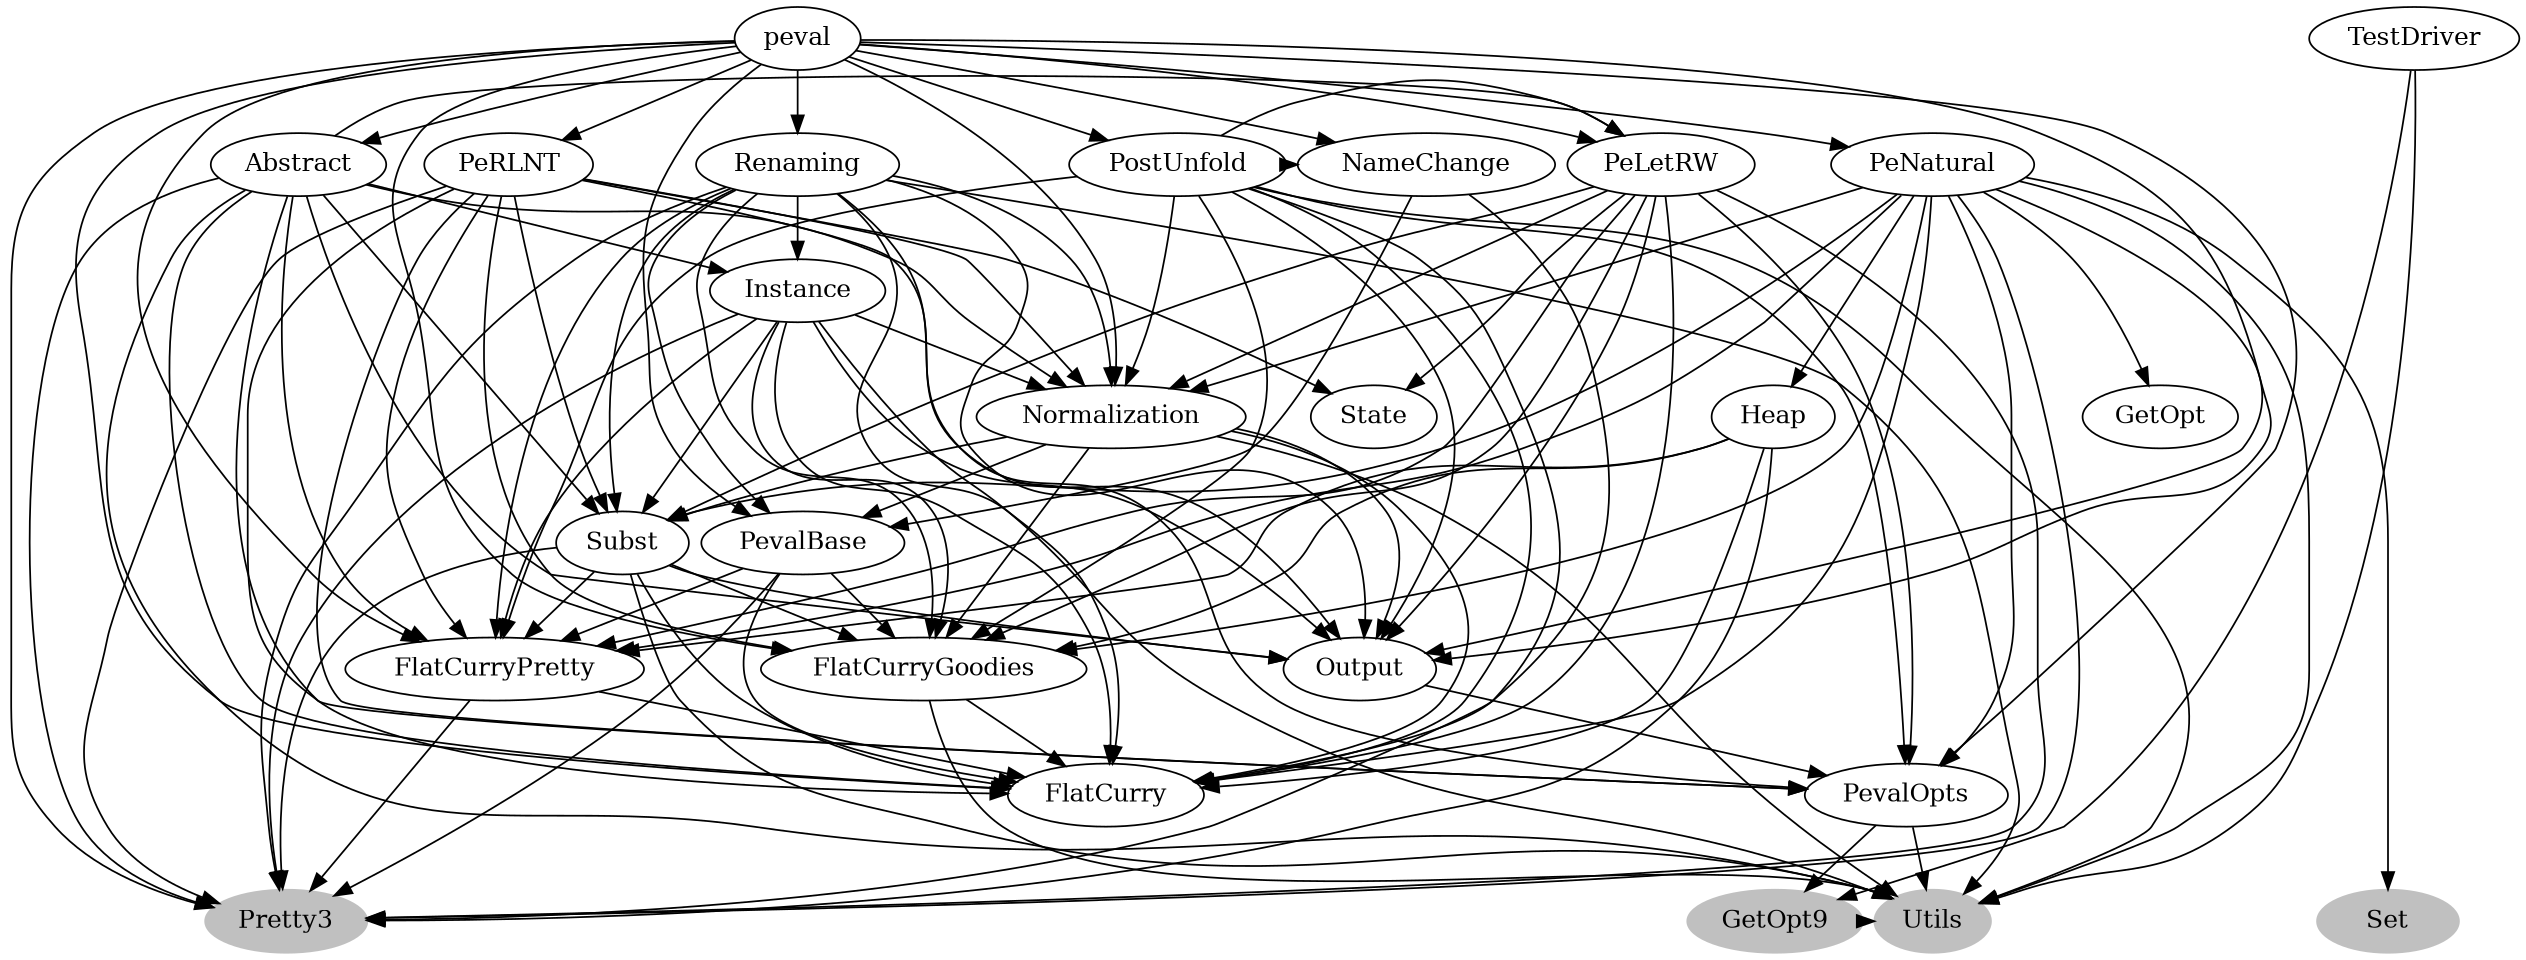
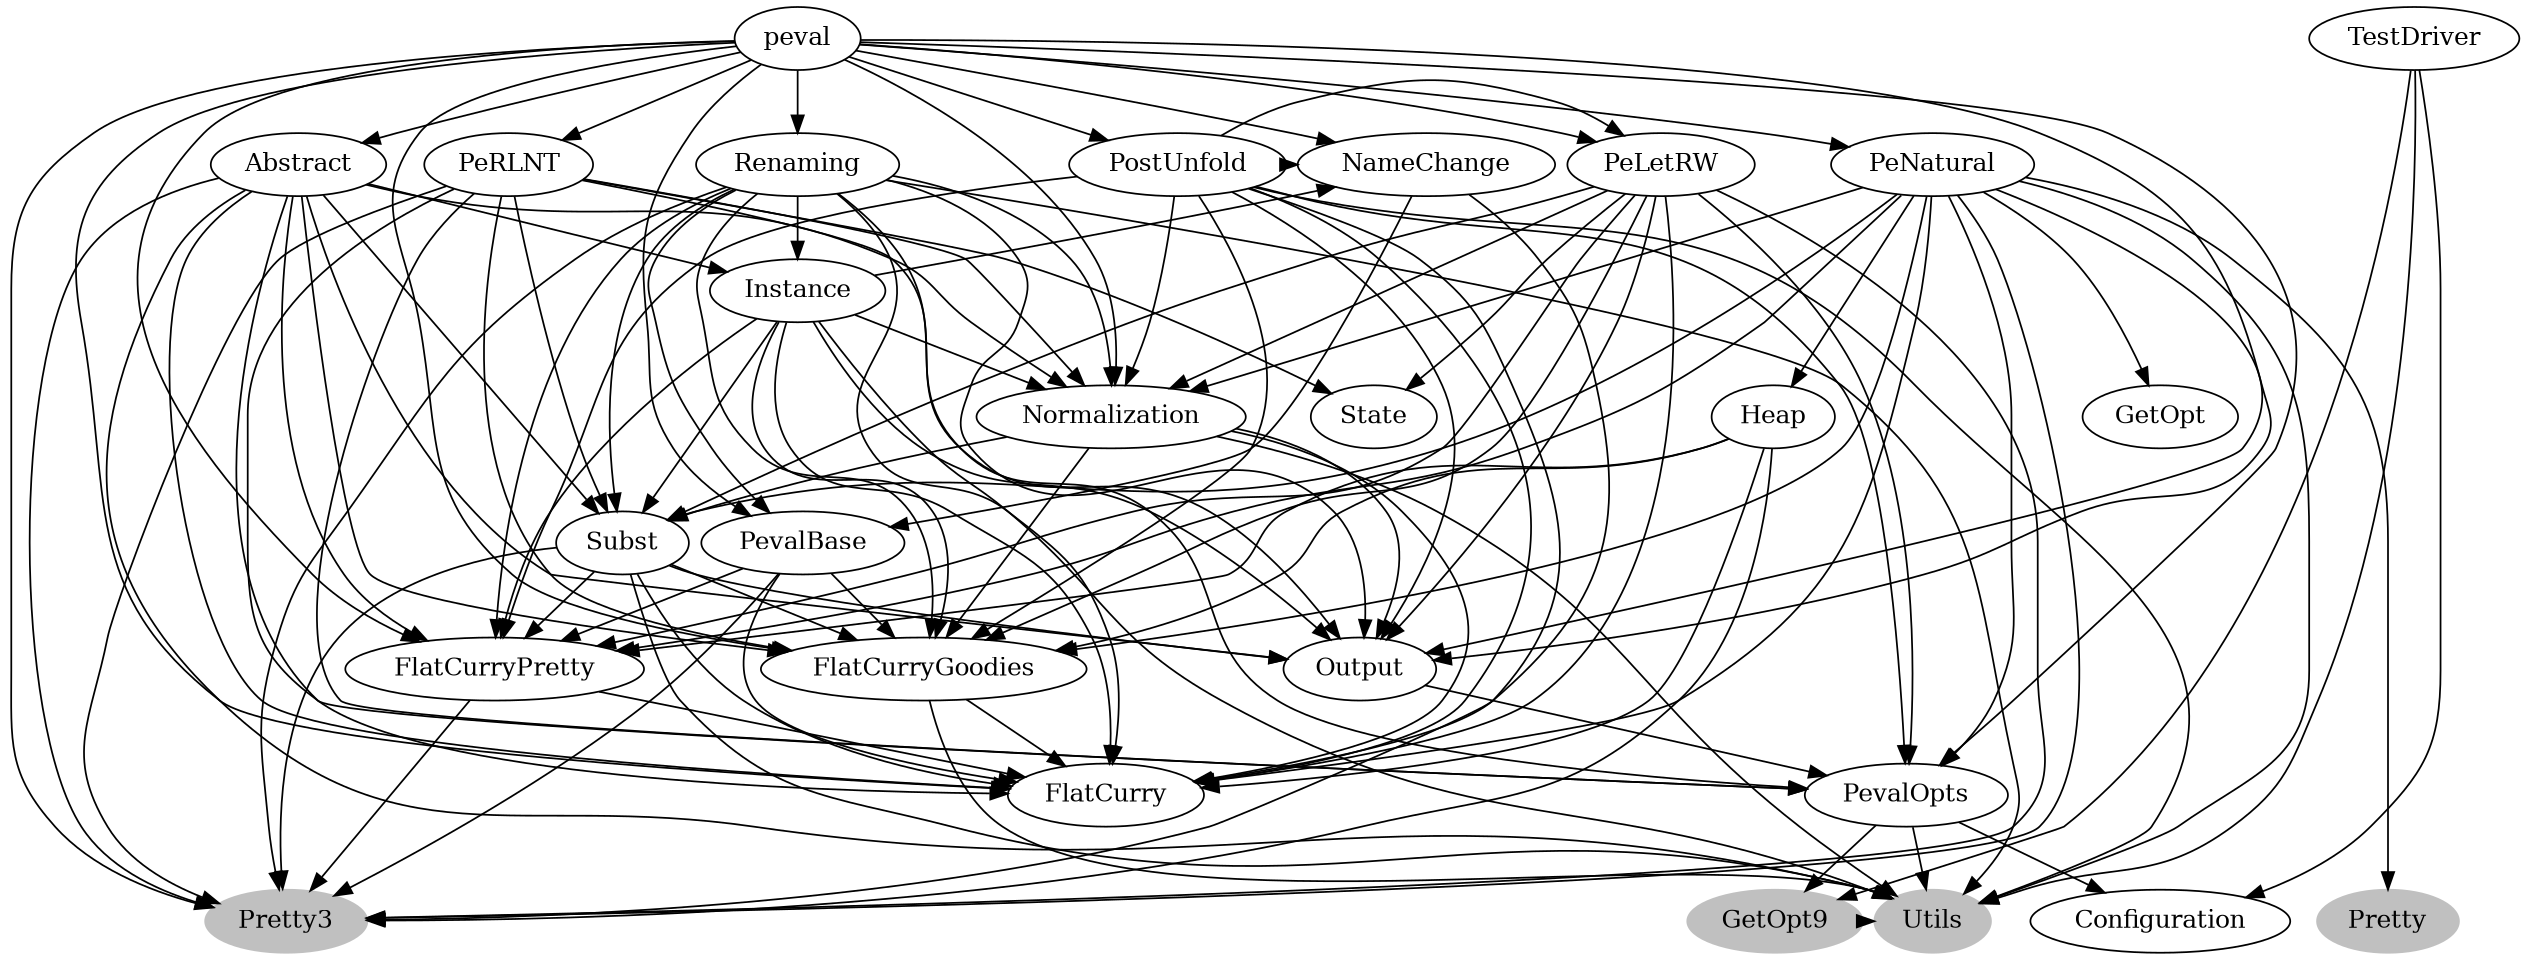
(1067, 77) -> (380, 580)
(390, 418) -> none
(1004, 461) -> none
(416, 504) -> (1097, 234)
none -> (2160, 921)
(2388, 921) -> (2388, 921)
